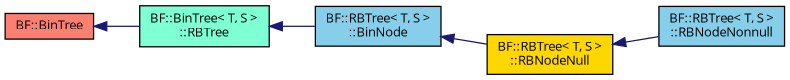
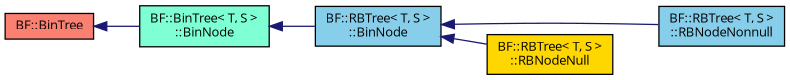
(204, 26) -> (204, 26)
(642, 39) -> (557, 23)
